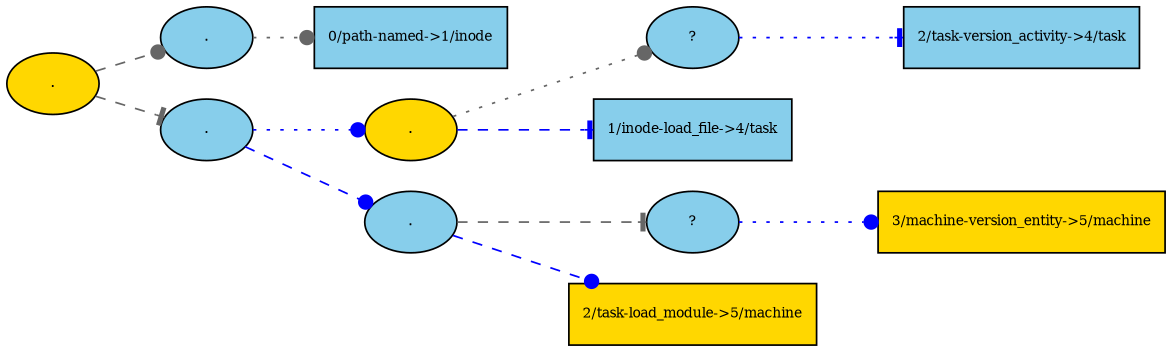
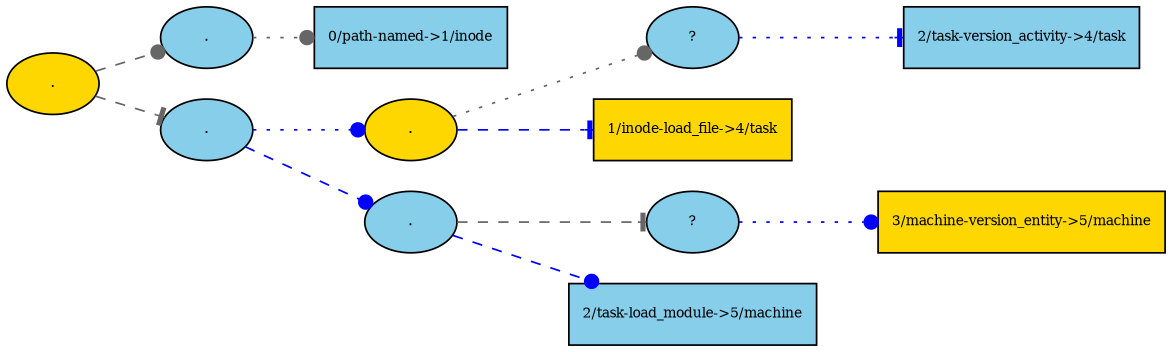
(693, 130) -> (693, 130)
(693, 314) -> (693, 314)
